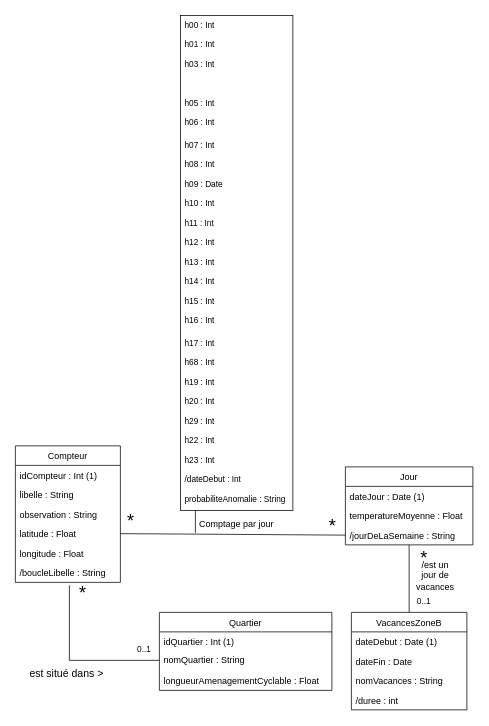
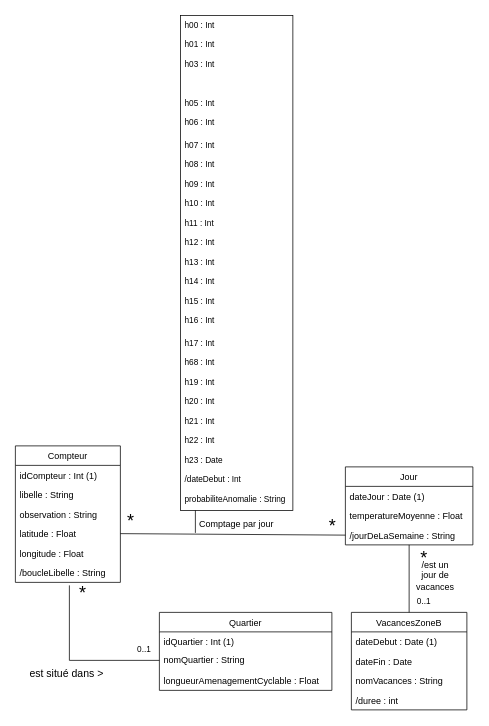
(204, 184) -> (202, 184)
(202, 421) -> (202, 421)
(202, 460) -> (204, 460)
